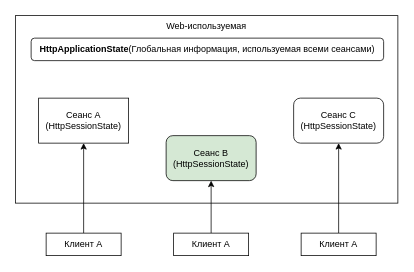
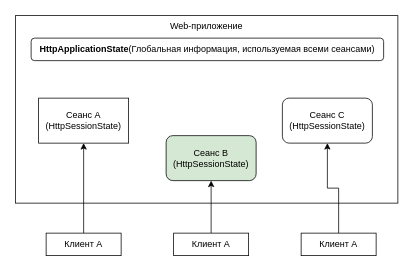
(207, 26) -> (207, 26)
(339, 120) -> (327, 120)
